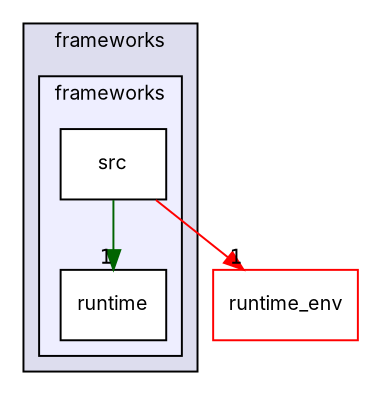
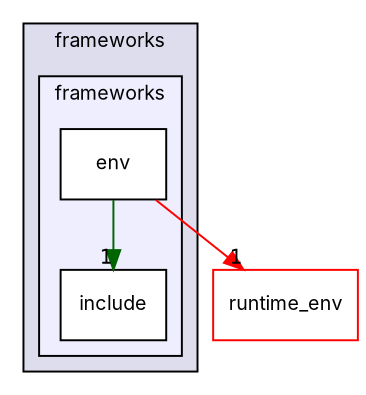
(113, 164) -> (113, 164)
(113, 305) -> (113, 305)
